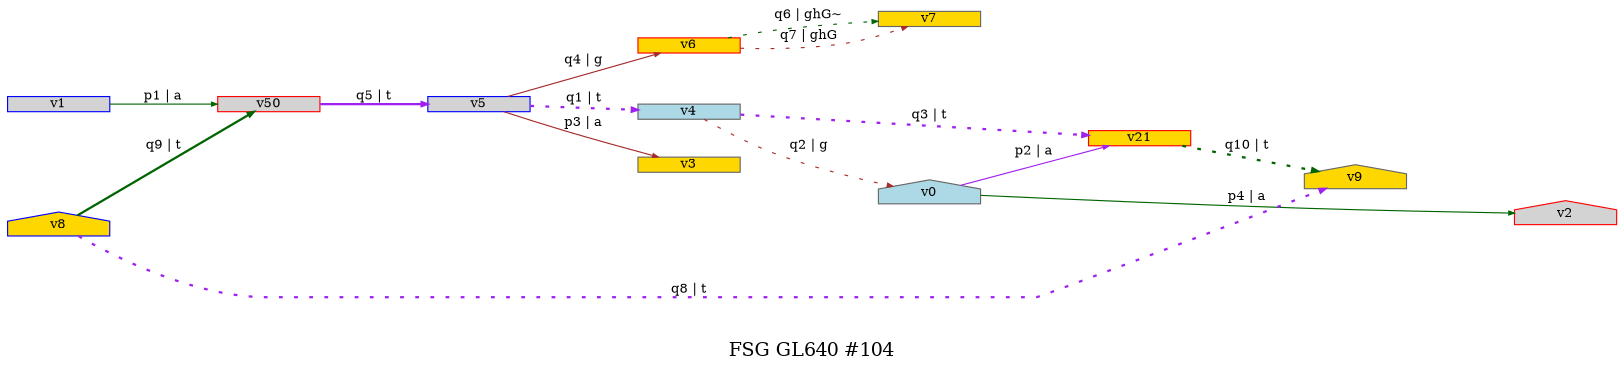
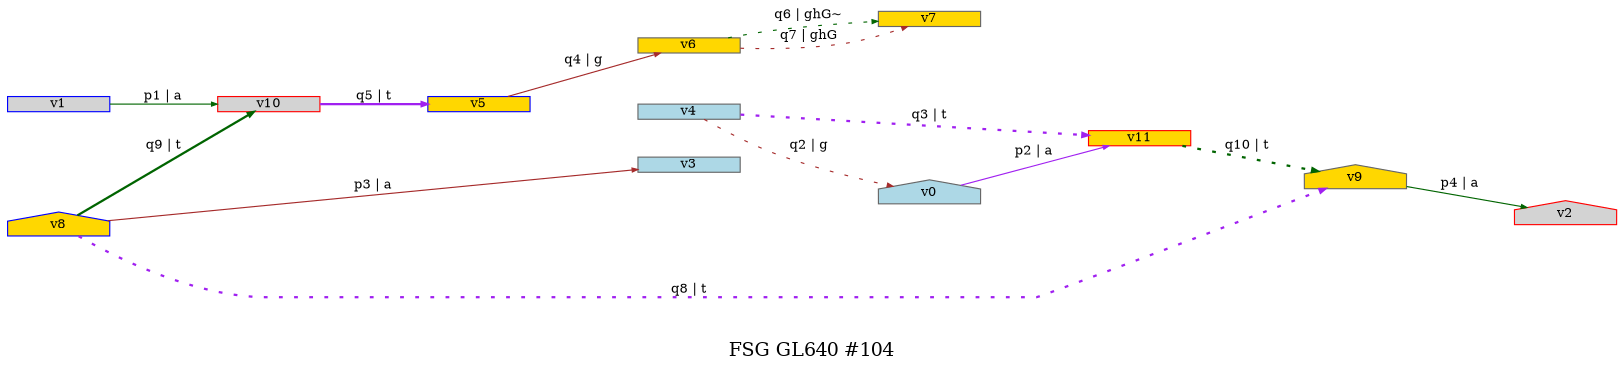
(689, 45) -> (689, 45)
(269, 104) -> (269, 104)
(479, 104) -> (479, 104)
(581, 108) -> none
(578, 135) -> (370, 195)
(1140, 138) -> (1140, 138)
(689, 165) -> (689, 165)
(1244, 206) -> (1464, 197)
